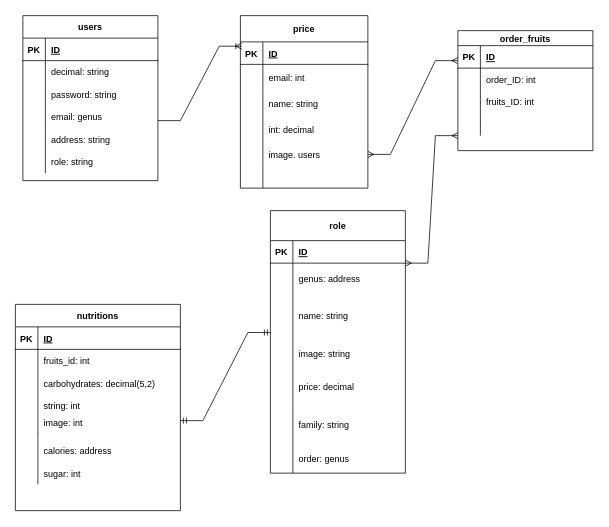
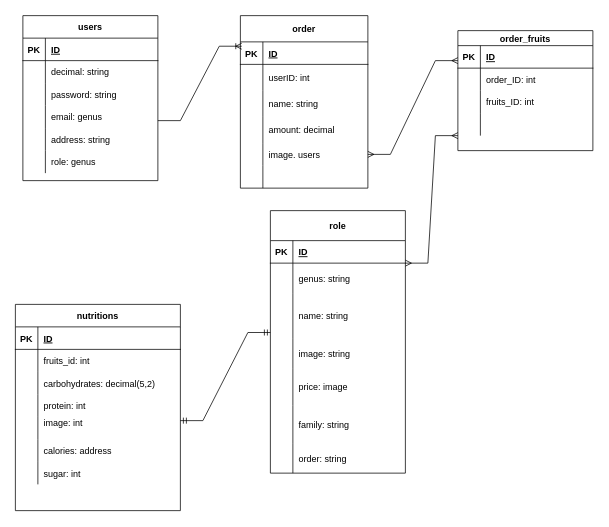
(304, 29) -> (304, 29)
(288, 78) -> (293, 78)
(293, 130) -> (302, 130)
(77, 162) -> (75, 162)
(331, 278) -> (328, 278)
(328, 387) -> (324, 387)
(67, 406) -> (69, 406)
(326, 458) -> (328, 458)
